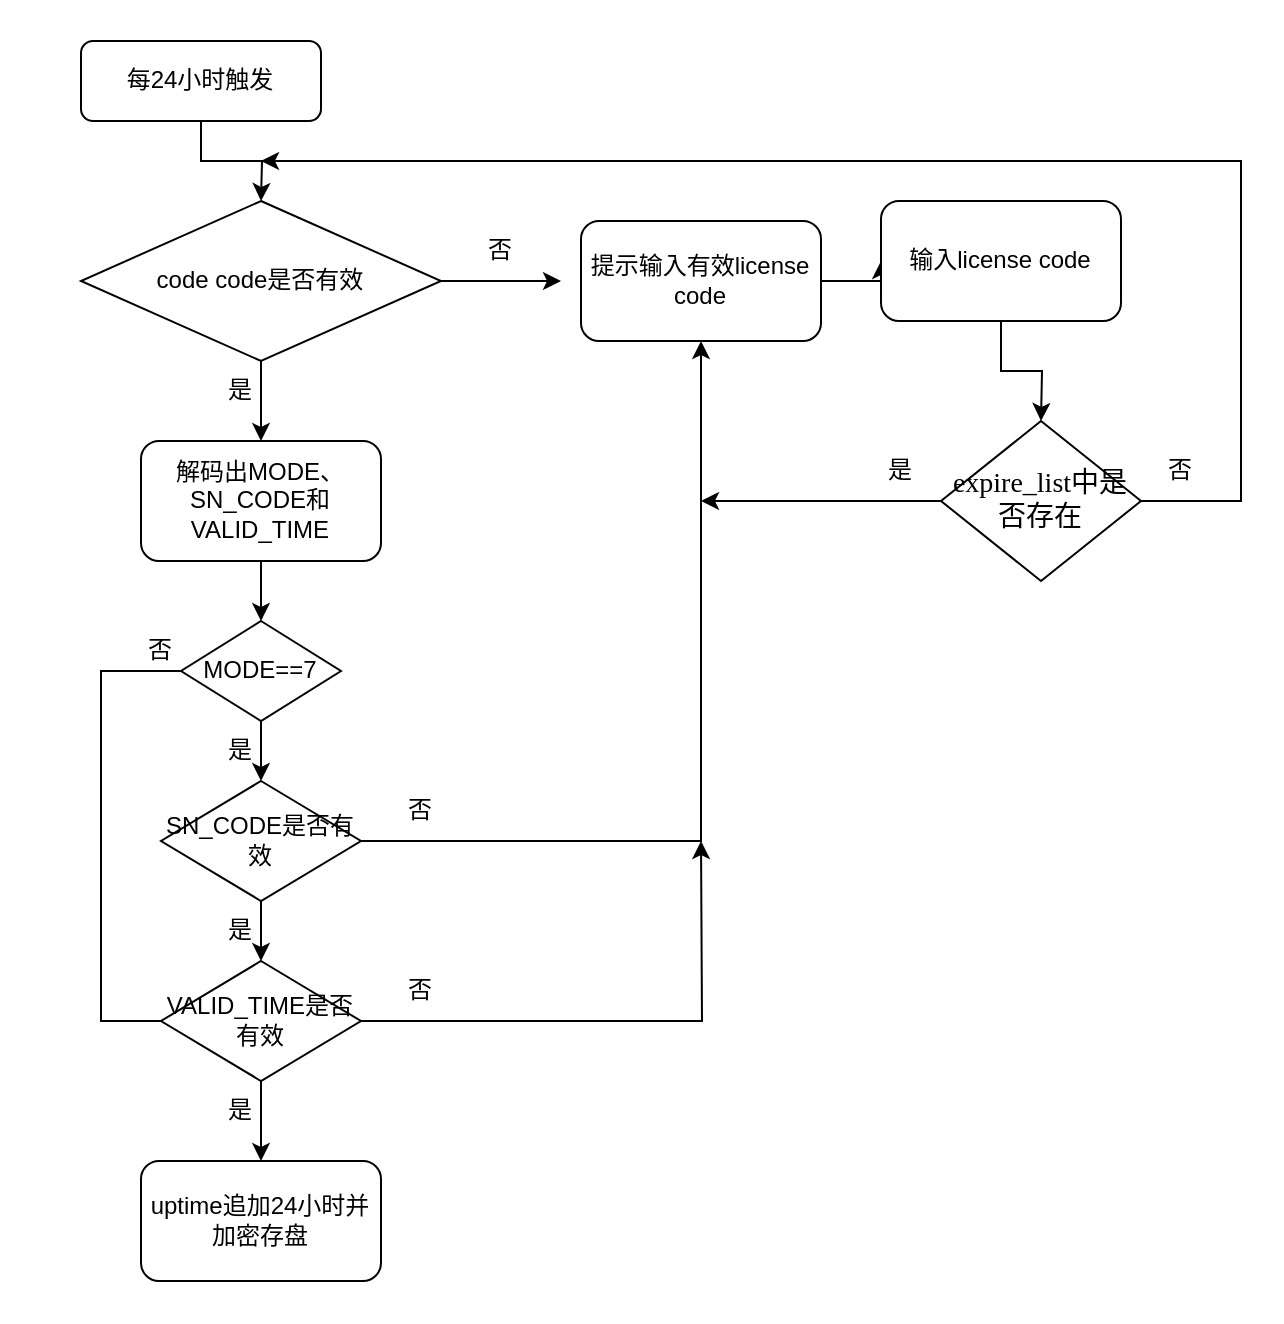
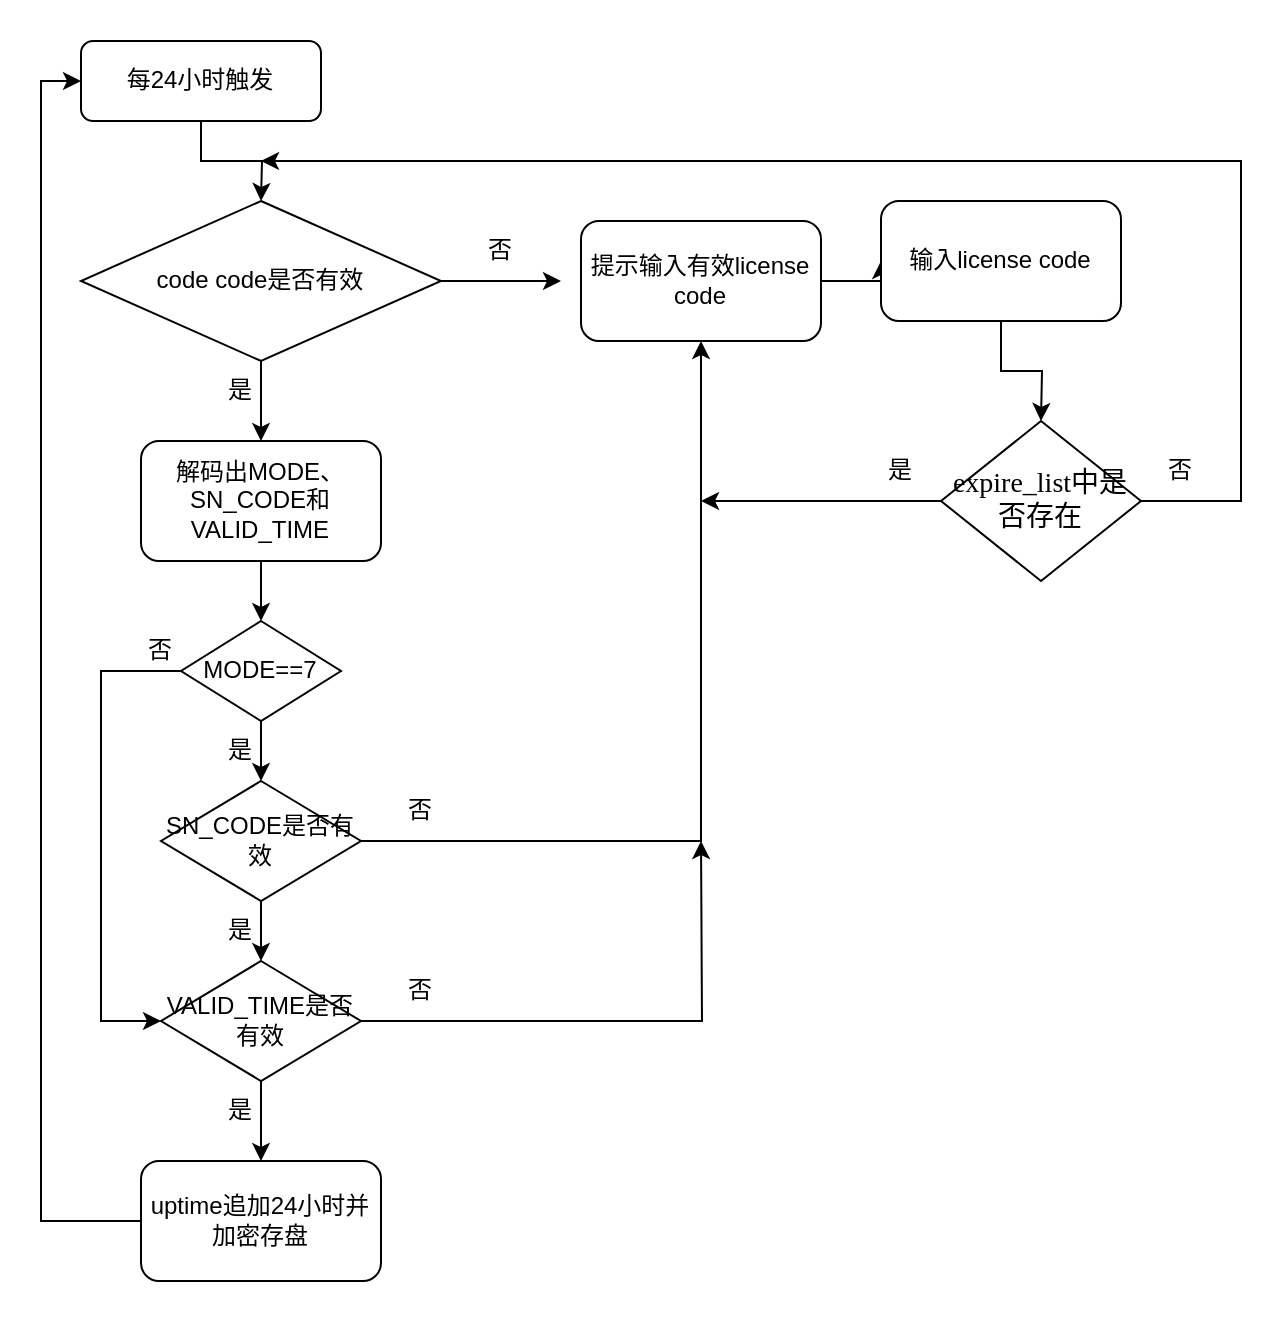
none -> (41, 688)
(151, 1021) -> (146, 1021)
